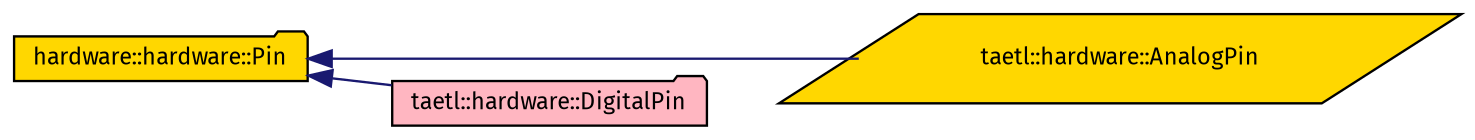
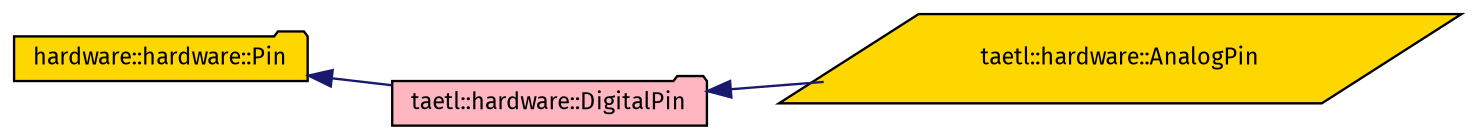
(595, 59) -> (777, 86)
